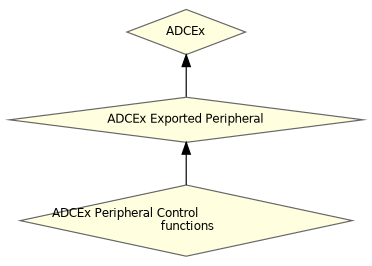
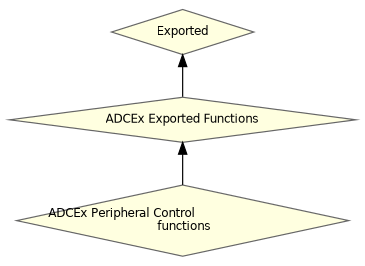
(186, 32) -> (183, 32)
(186, 120) -> (183, 120)
